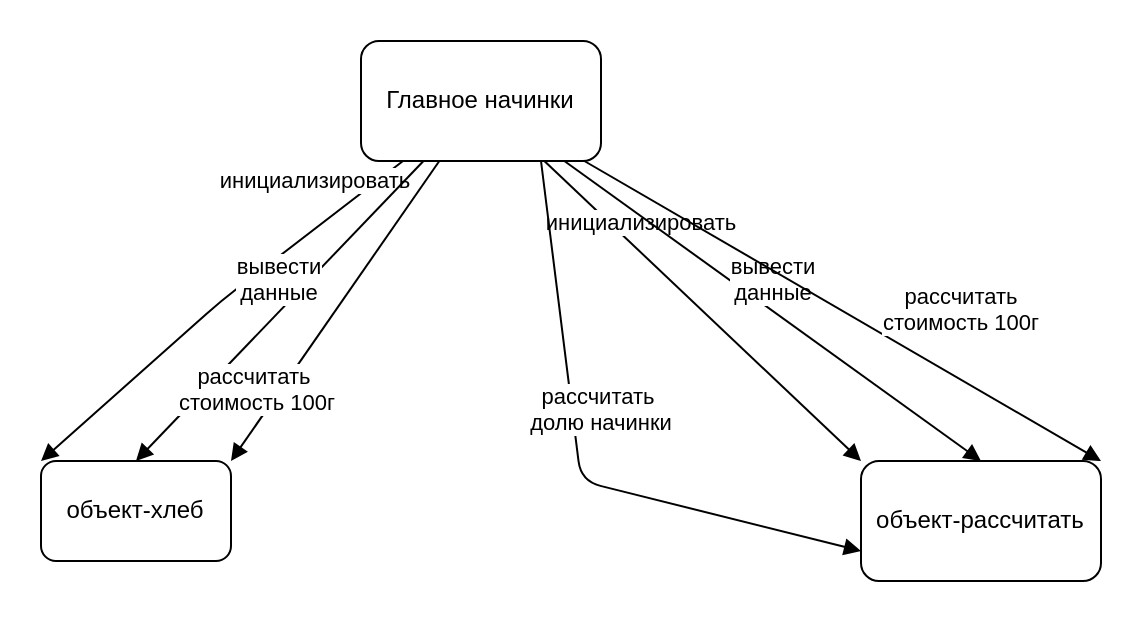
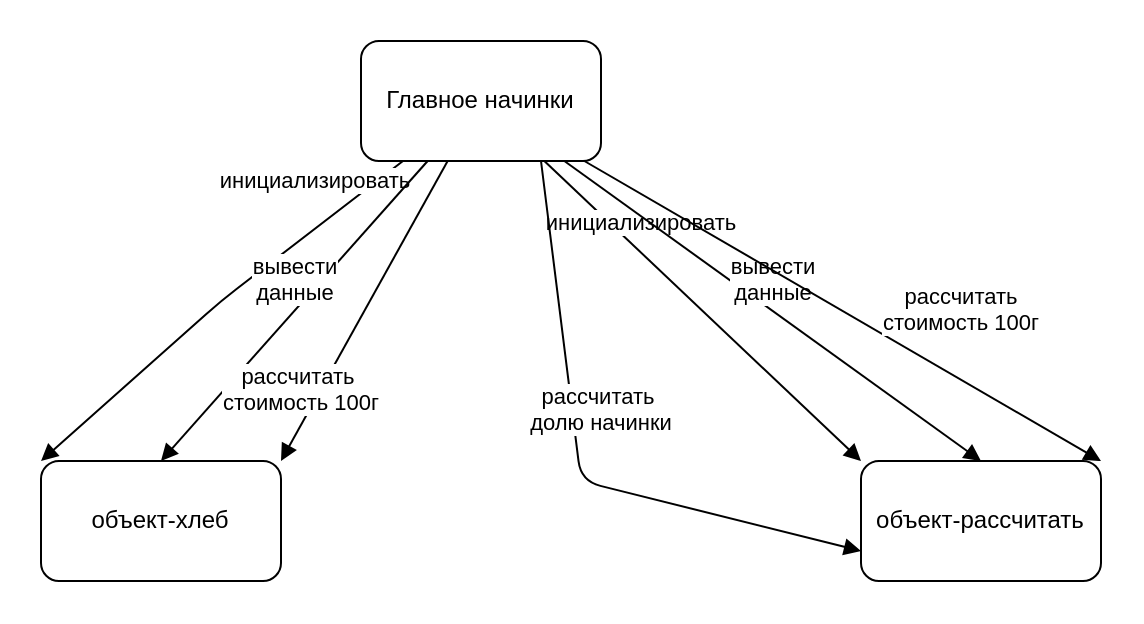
(136, 511) -> (161, 521)
